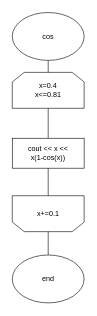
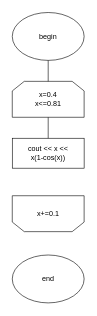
(48, 36) -> (48, 36)
(48, 90) -> (48, 99)
(48, 183) -> none
(48, 244) -> none
